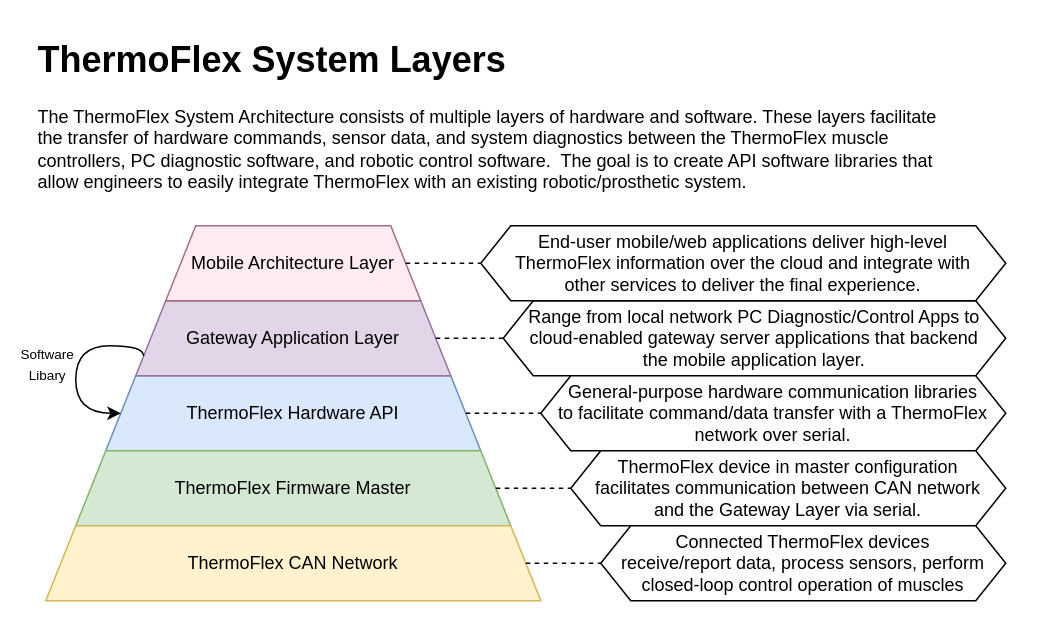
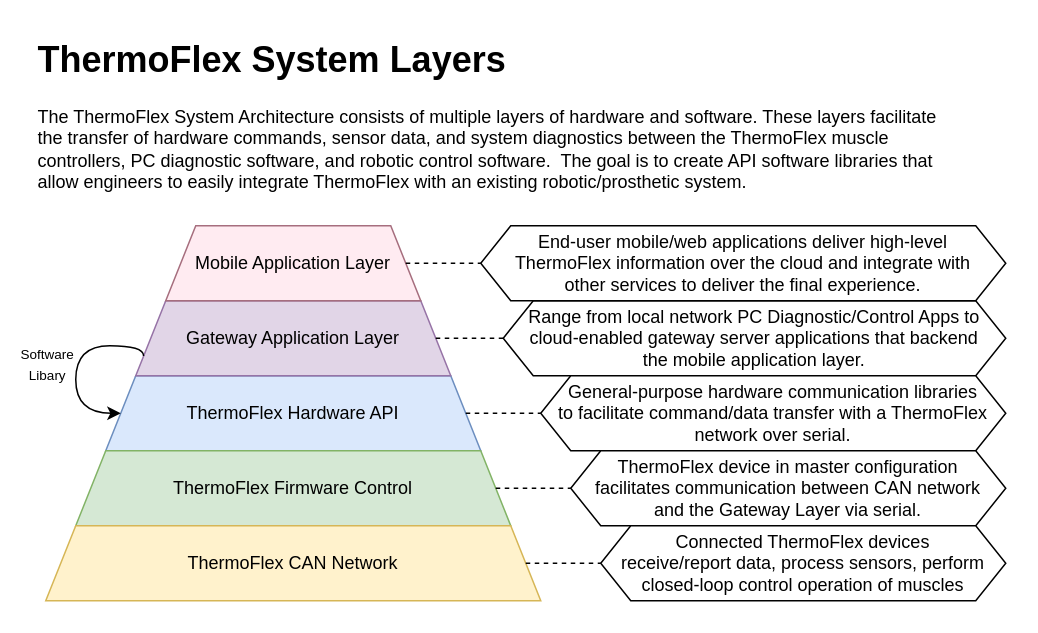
(293, 263) -> (293, 263)
(293, 488) -> (293, 488)
